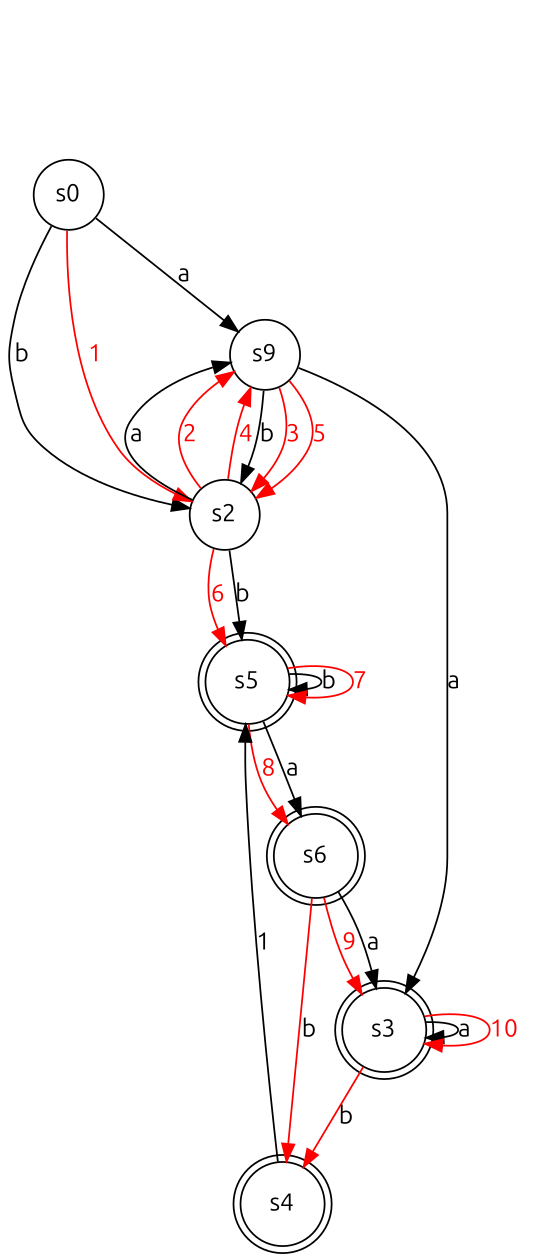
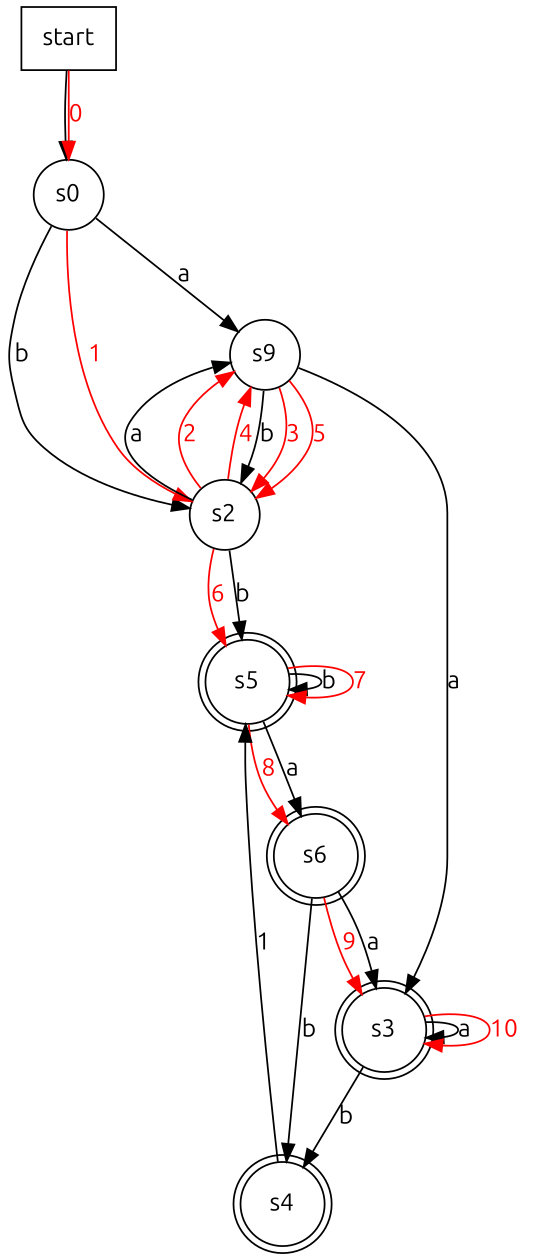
none -> (69, 39)
(300, 1021) -> (300, 1021)
(338, 1109) -> (338, 1109)
